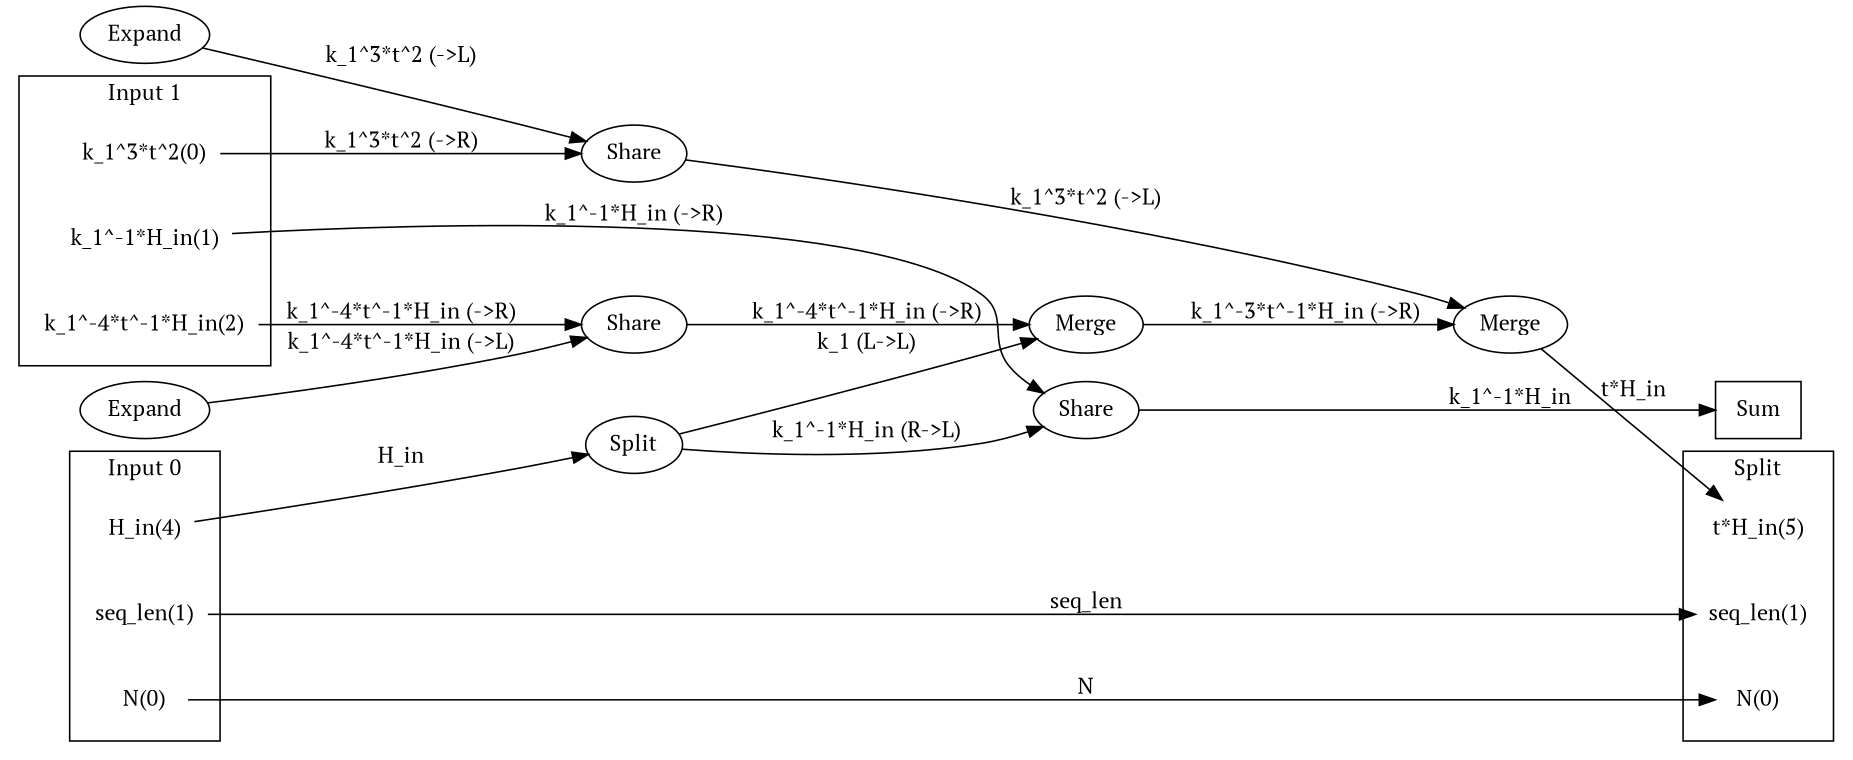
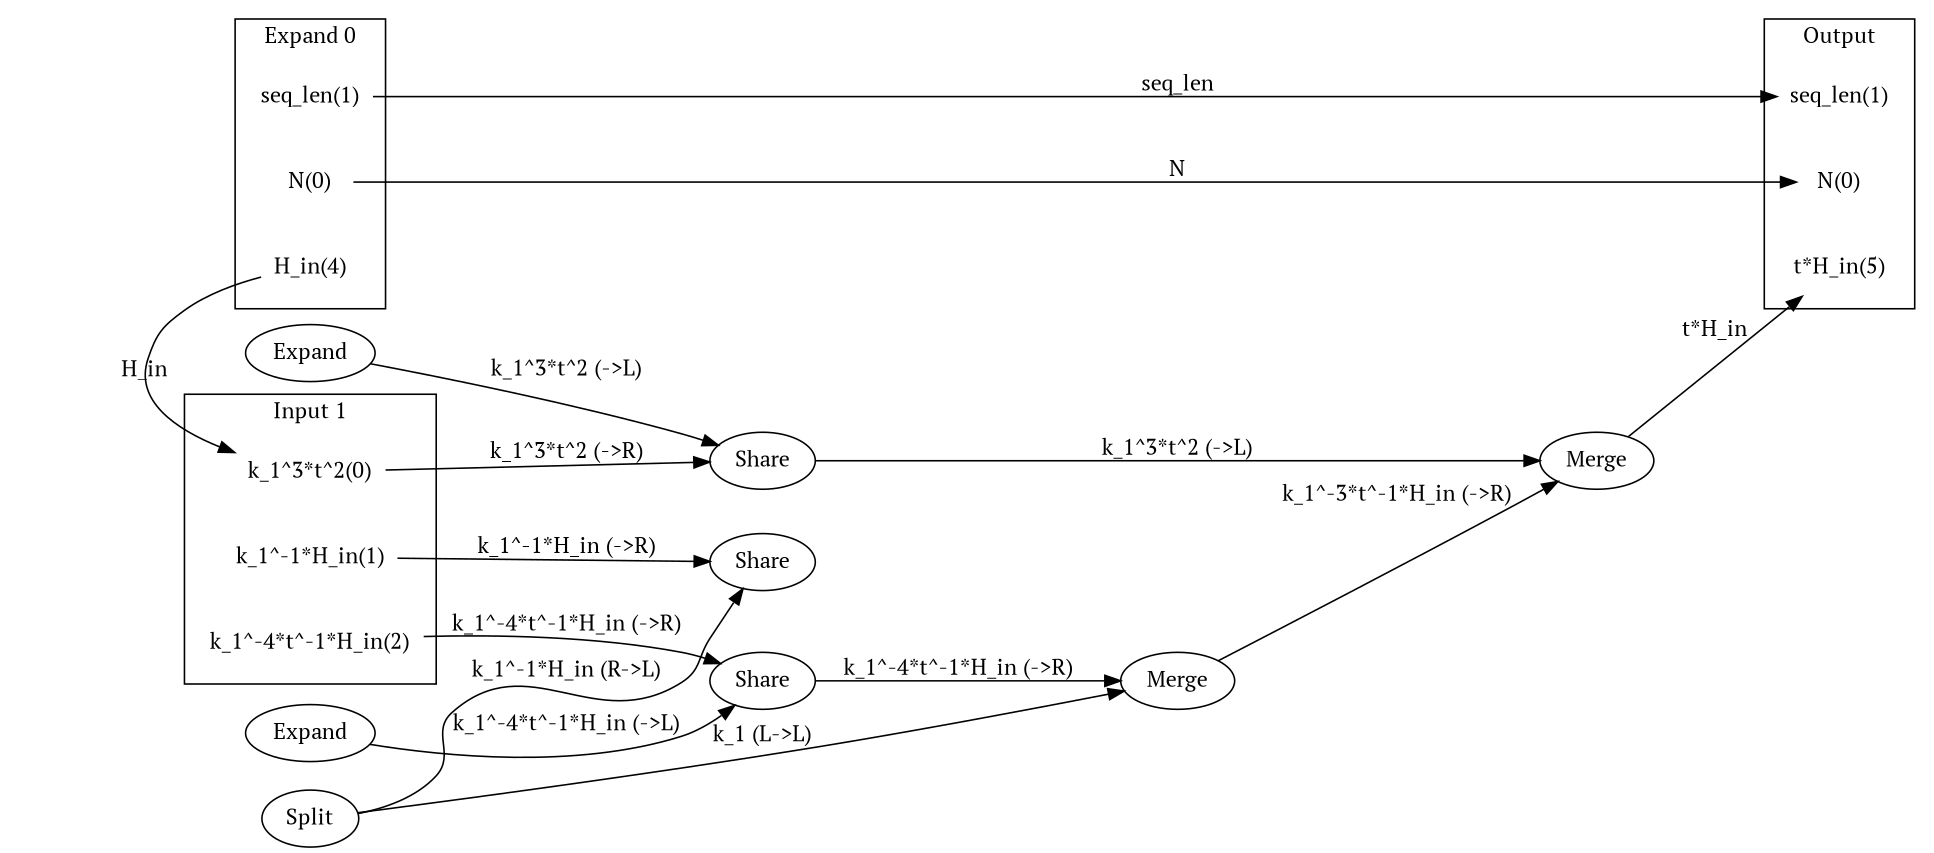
(1758, 410) -> none
(145, 469) -> (310, 37)
(1758, 469) -> (1840, 37)
(384, 492) -> (151, 349)
